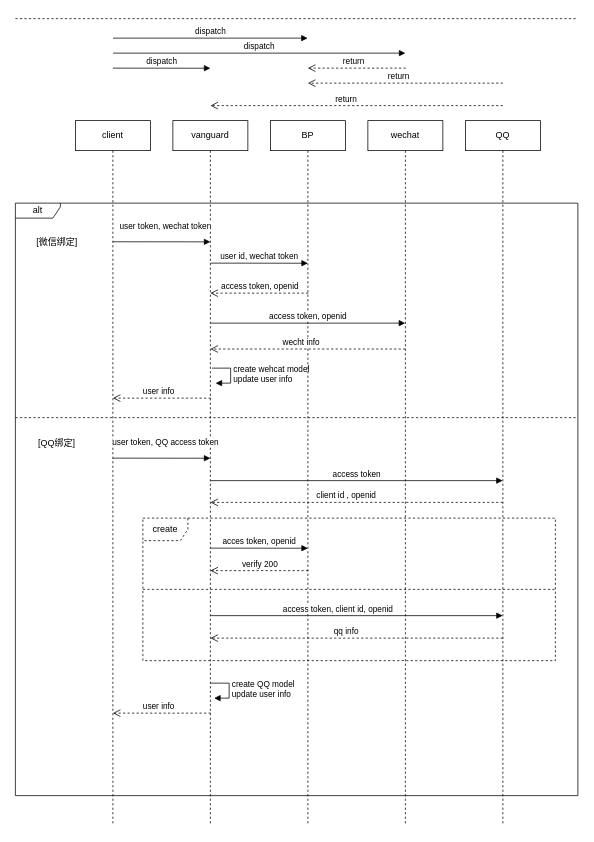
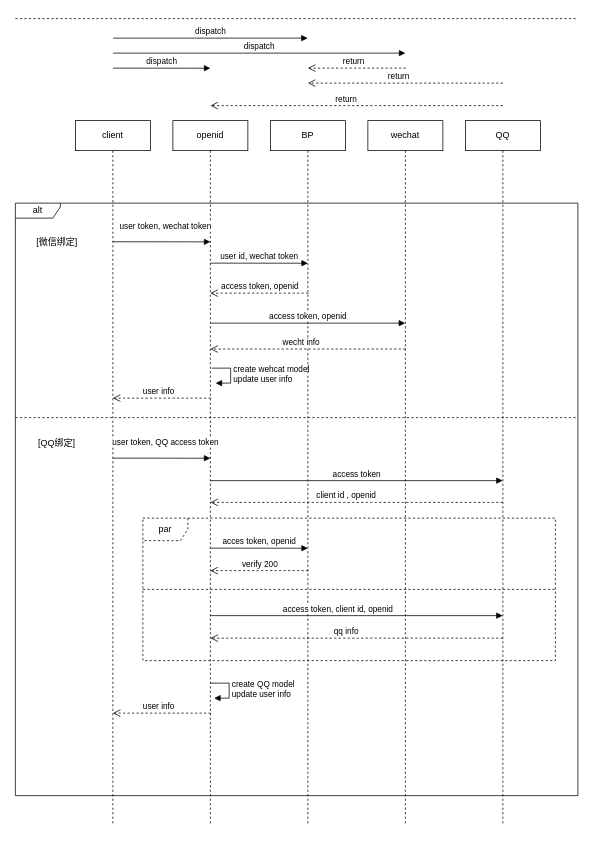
(210, 135) -> (210, 135)
(165, 529) -> (165, 529)
